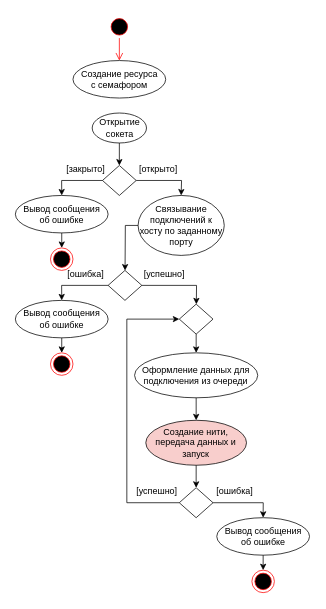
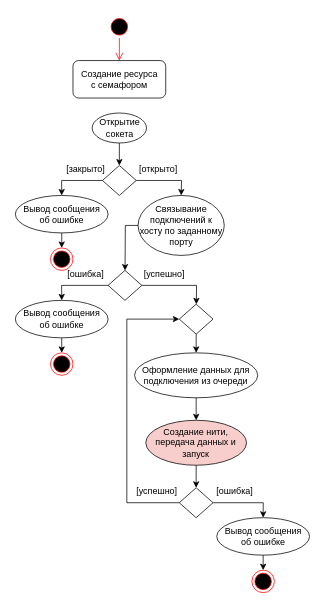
(119, 79) -> (119, 79)
